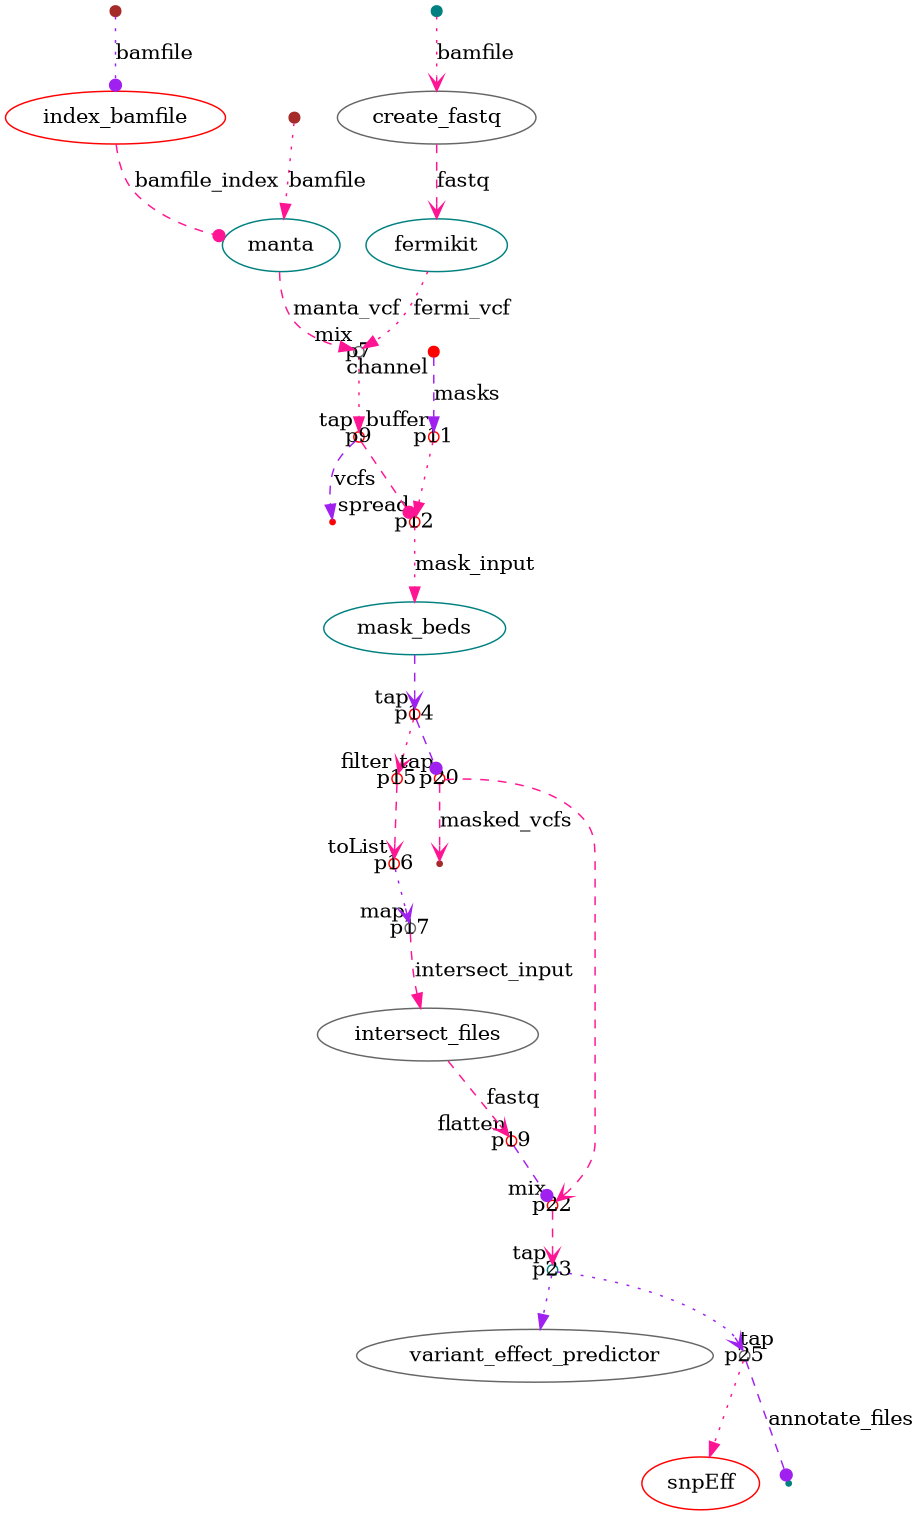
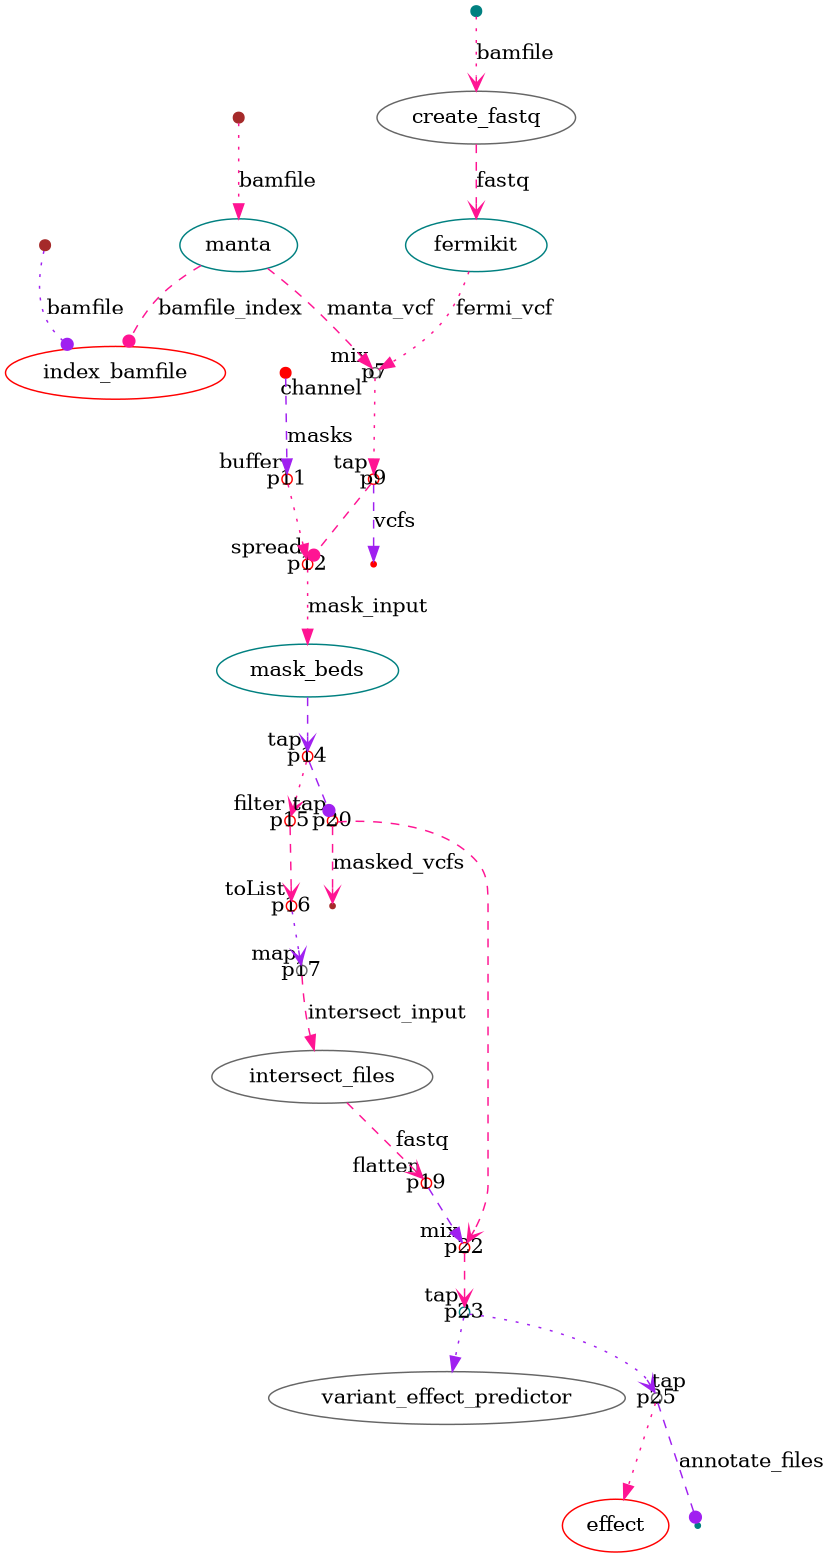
(149, 205) -> (161, 295)
(529, 1168) -> (441, 1209)
(701, 1483) -> (616, 1526)
